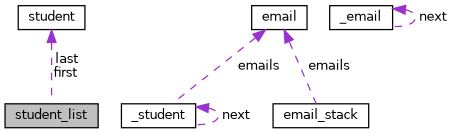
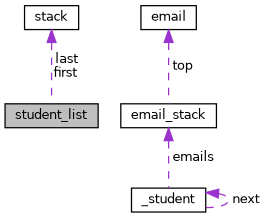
(52, 18) -> (52, 18)
(361, 18) -> none
(328, 67) -> (181, 67)
(214, 71) -> (169, 164)
